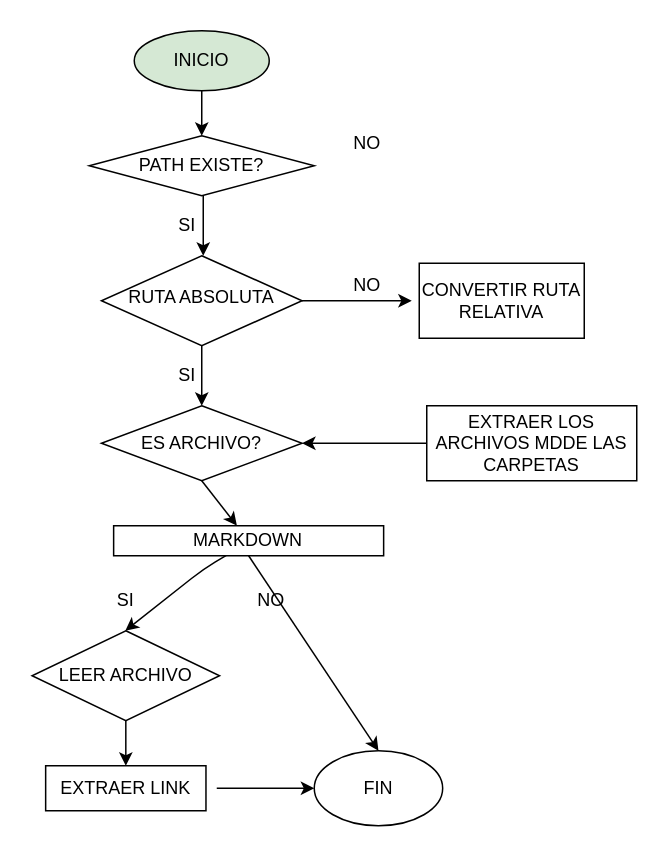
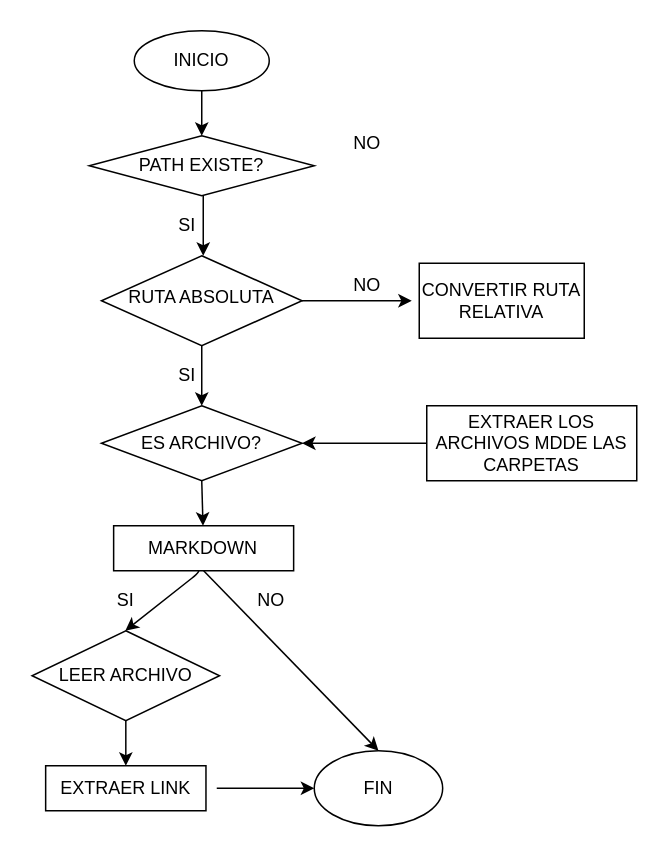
(202, 61) -> (202, 61)
(249, 541) -> (204, 548)
